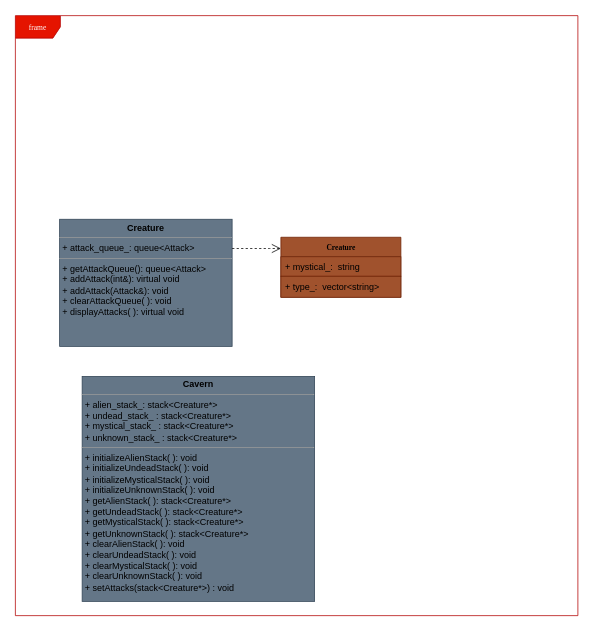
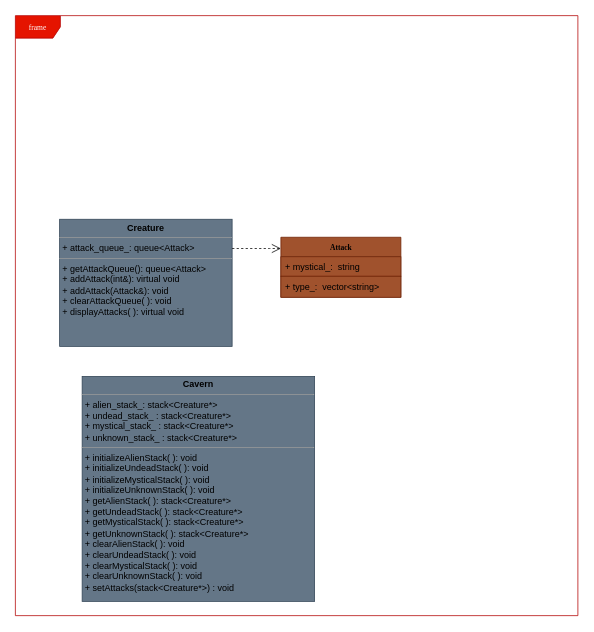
(341, 247) -> (341, 247)
